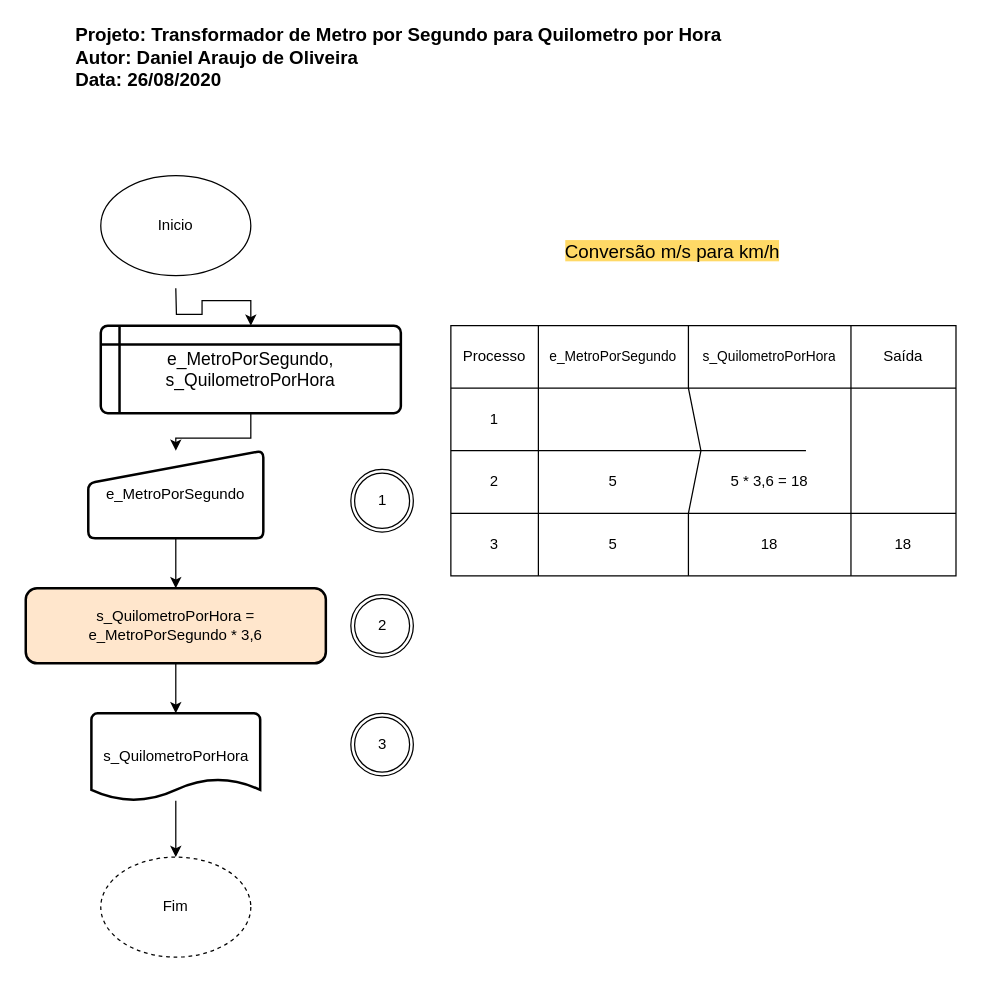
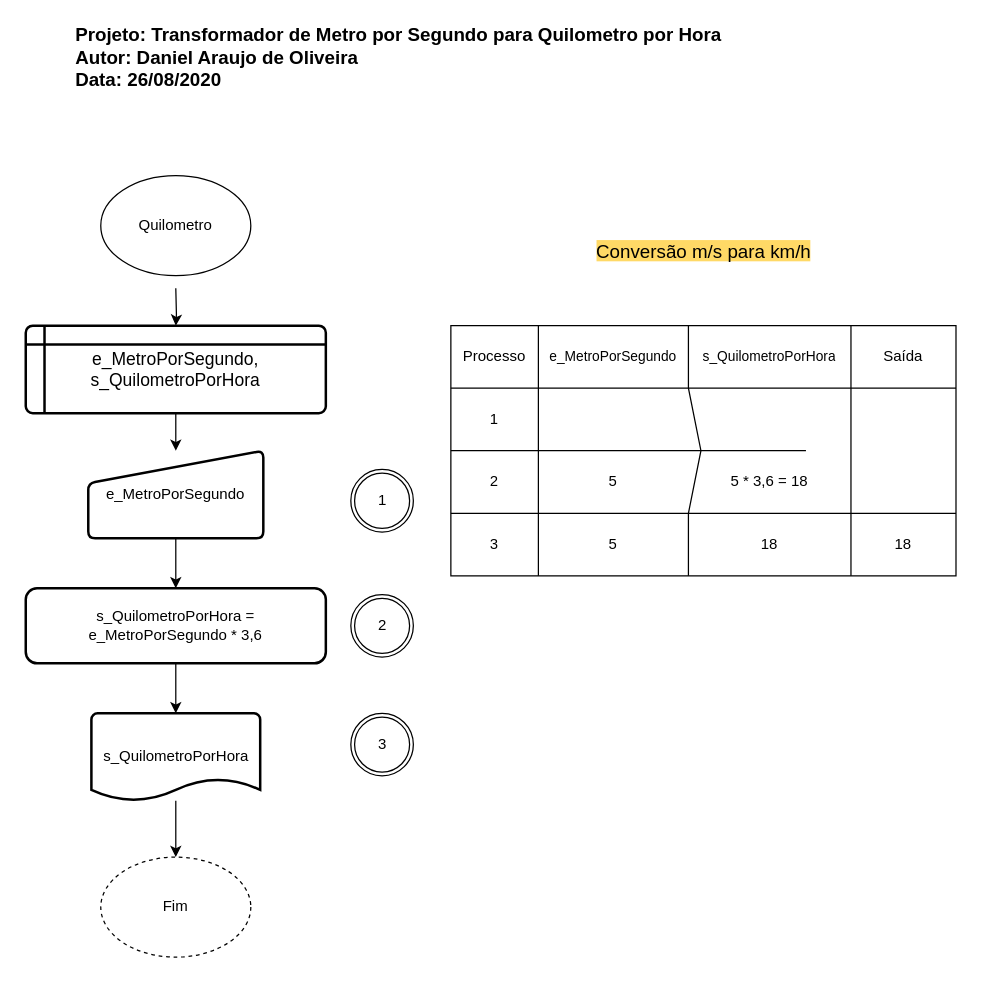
(176, 226) -> (176, 226)
(672, 251) -> (703, 251)
(251, 369) -> (176, 369)
(176, 626) -> (176, 626)
